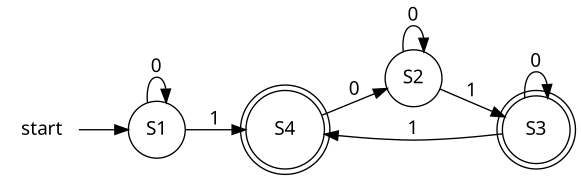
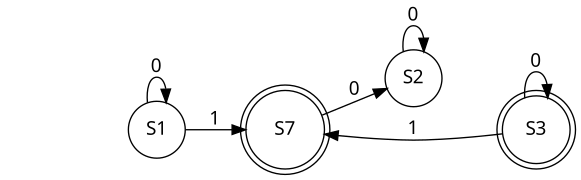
(466, 100) -> none
(42, 130) -> none
(285, 130) -> (285, 130)
